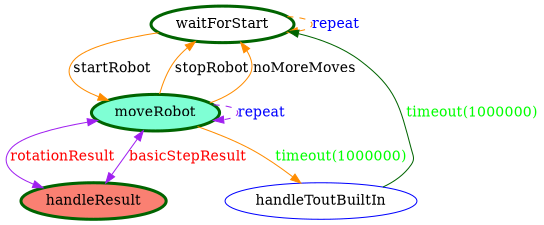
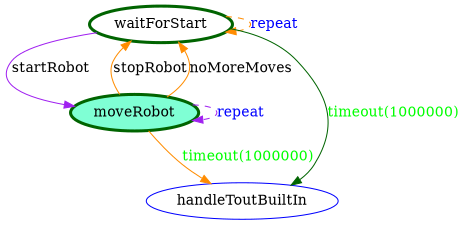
(89, 50) -> (14, 58)
(391, 93) -> (316, 85)
(94, 201) -> none
